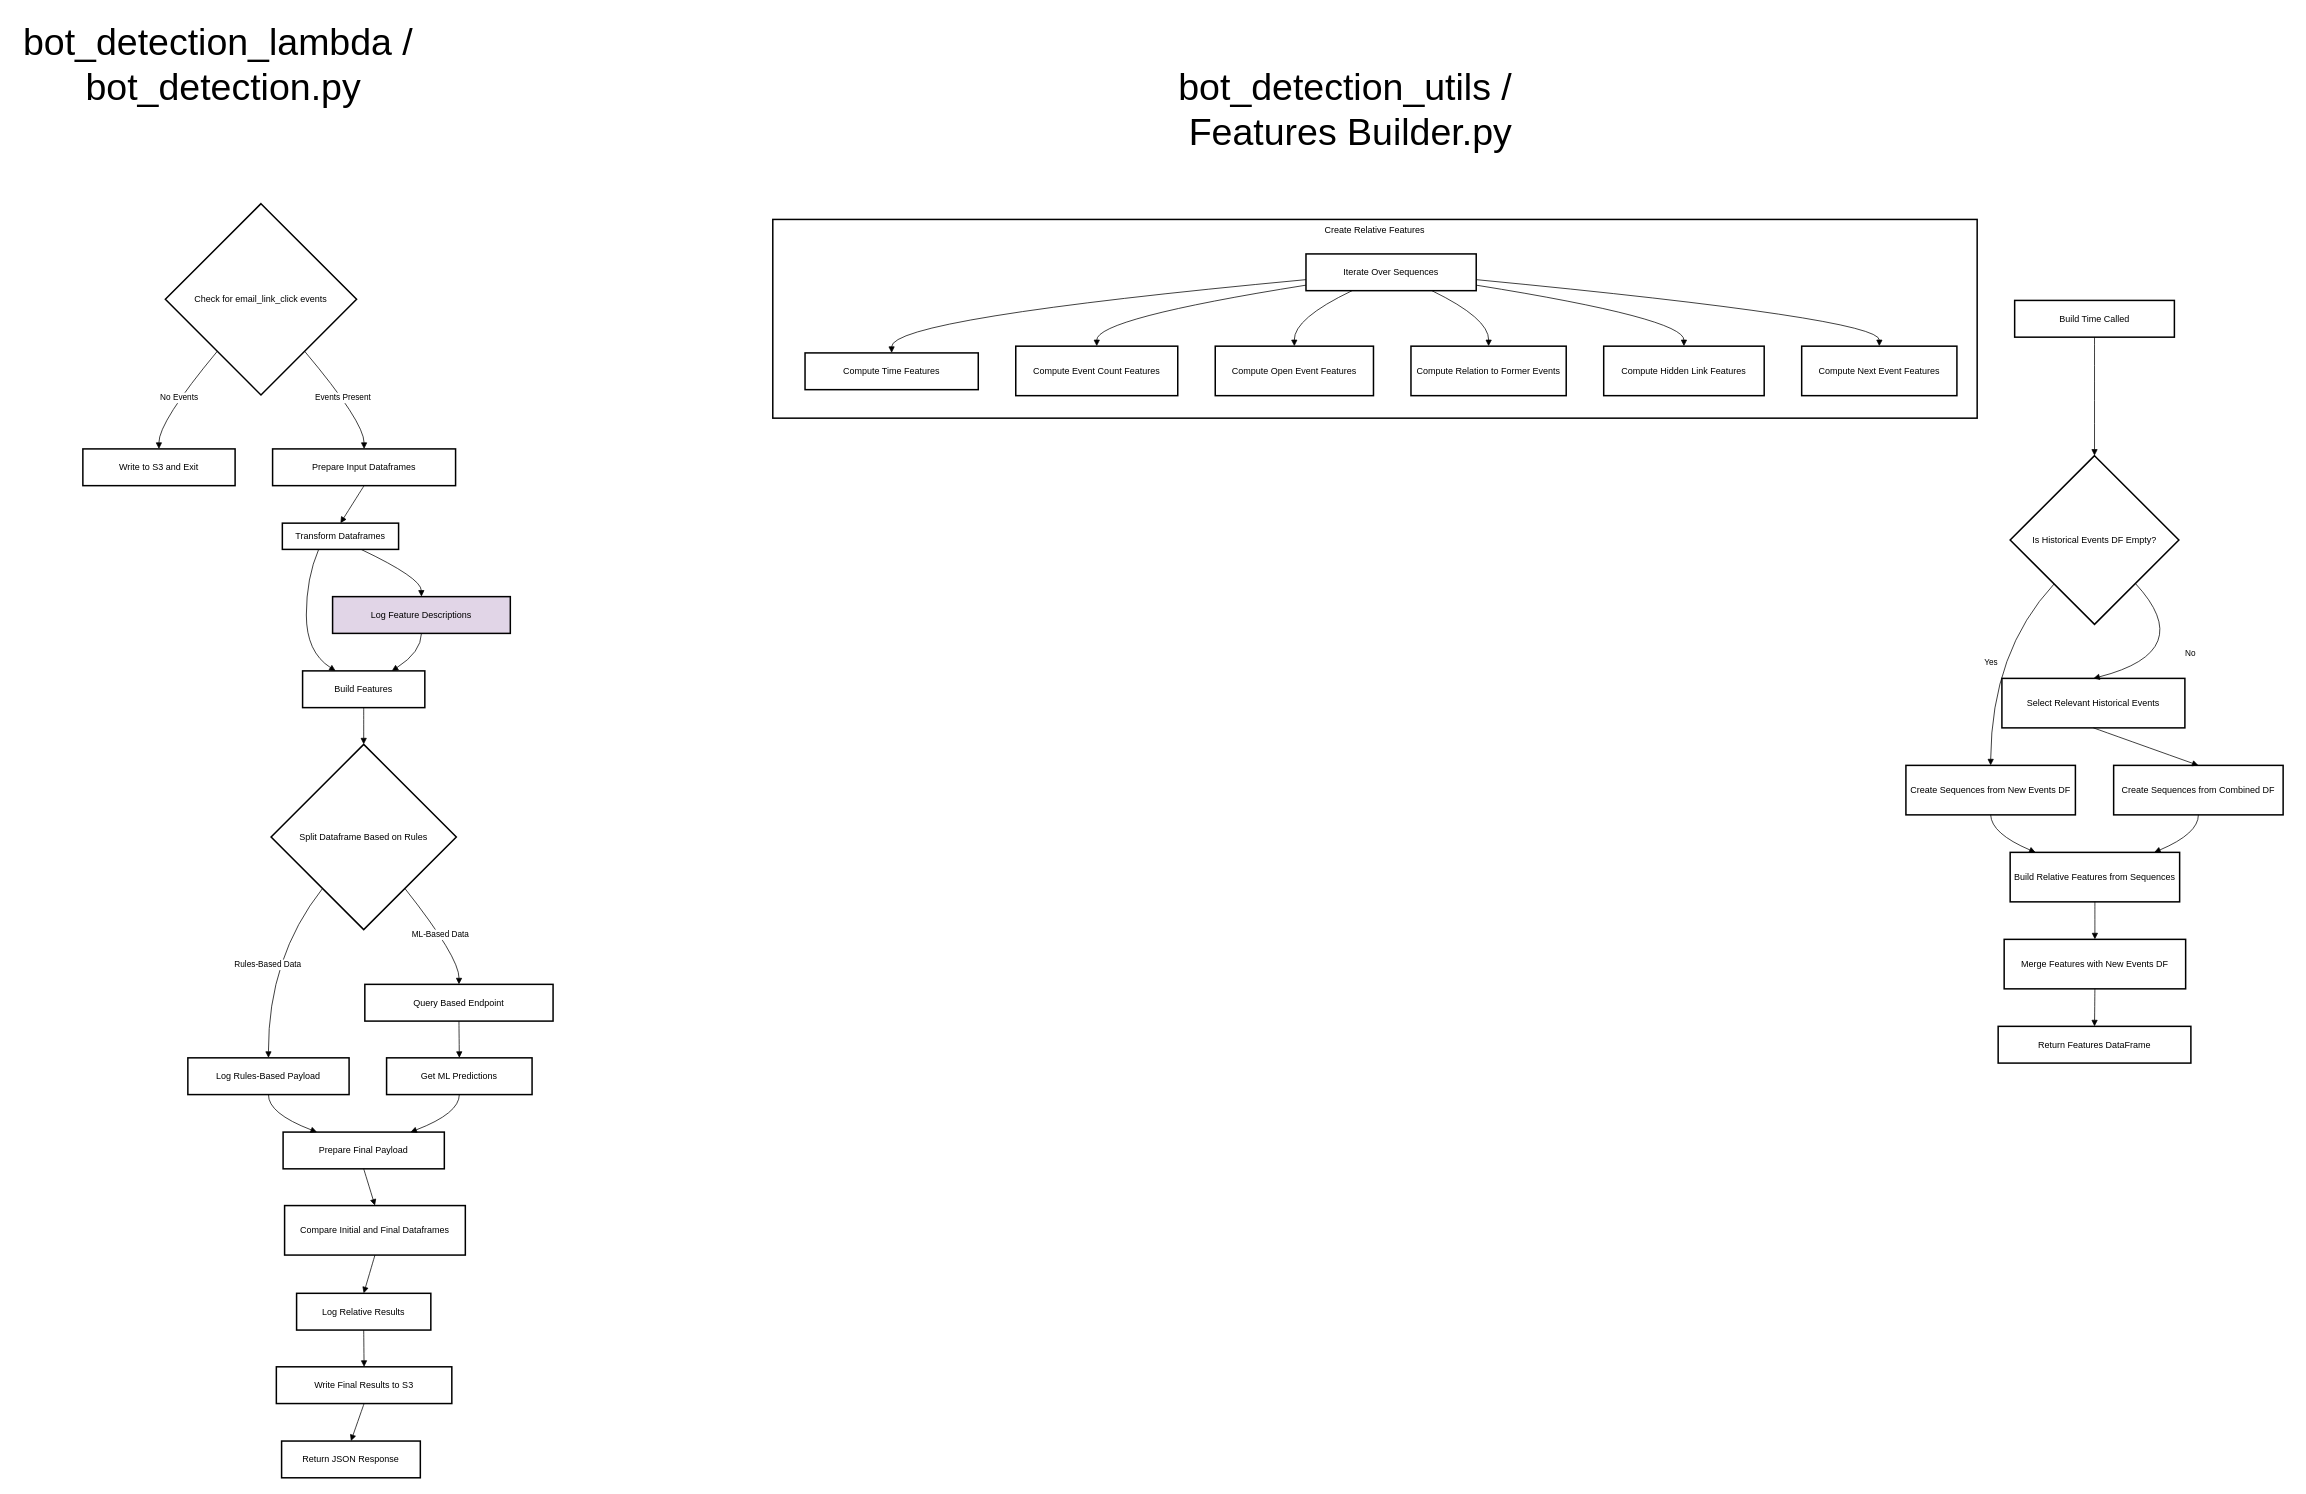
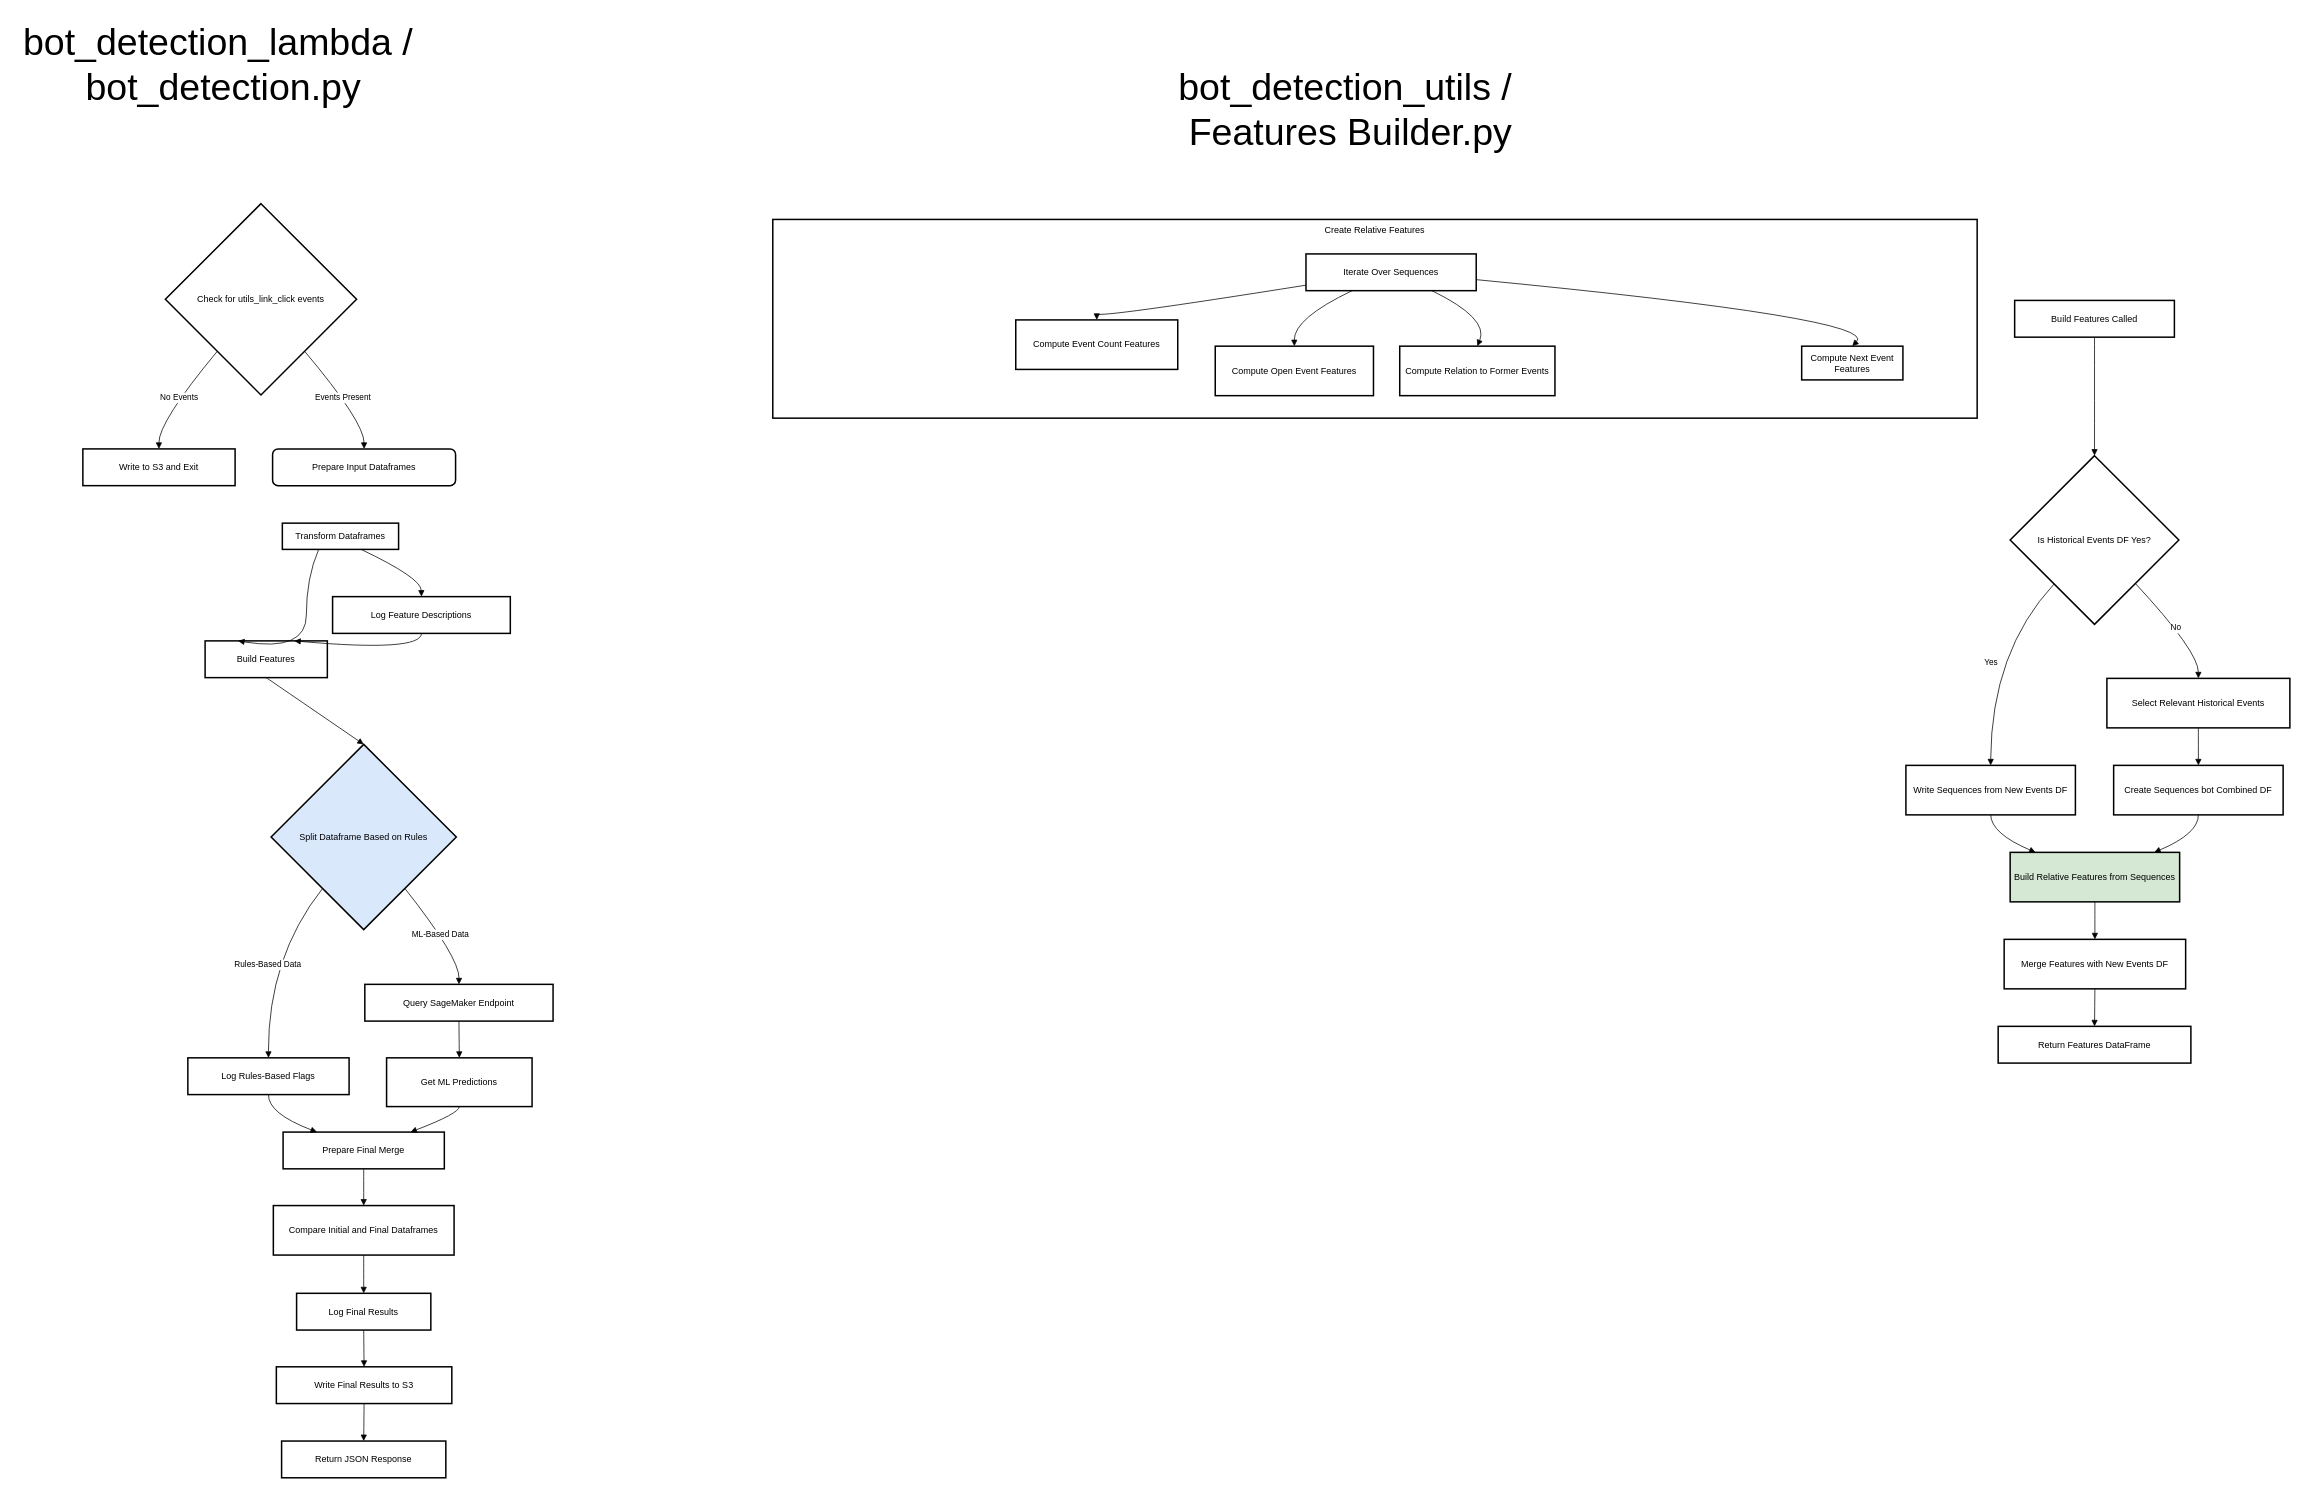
(261, 300) -> (261, 300)
(1097, 302) -> none
(1582, 304) -> none
(2095, 319) -> (2095, 319)
(892, 371) -> none
(1097, 371) -> (1097, 345)
(1489, 371) -> (1478, 371)
(1684, 371) -> none
(1880, 371) -> (1853, 363)
(364, 467) -> (364, 467)
(354, 502) -> none
(2095, 540) -> (2095, 540)
(422, 615) -> (422, 615)
(364, 689) -> (266, 659)
(2094, 703) -> (2199, 703)
(1991, 790) -> (1991, 790)
(2199, 790) -> (2199, 790)
(364, 837) -> (364, 837)
(2095, 877) -> (2095, 877)
(459, 1003) -> (459, 1003)
(459, 1076) -> (459, 1082)
(269, 1077) -> (269, 1077)
(364, 1151) -> (364, 1151)
(375, 1230) -> (364, 1230)
(364, 1312) -> (364, 1312)
(351, 1460) -> (364, 1460)
